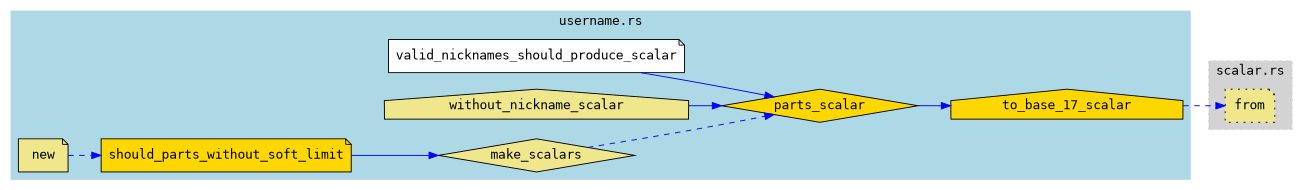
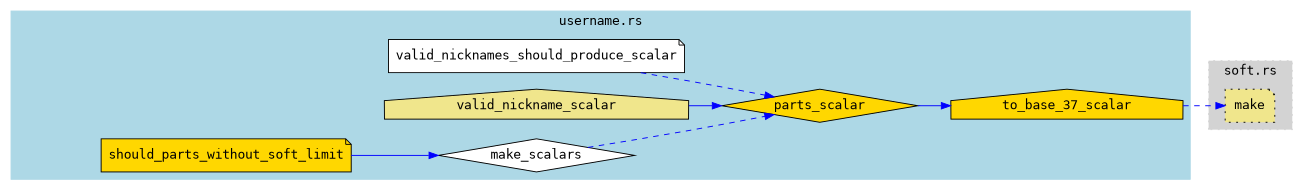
(1250, 71) -> (1250, 71)
(703, 83) -> (703, 83)
(536, 106) -> (536, 106)
(1067, 106) -> (1067, 106)
(1250, 106) -> (1250, 106)
(43, 155) -> none
(536, 155) -> (536, 155)
